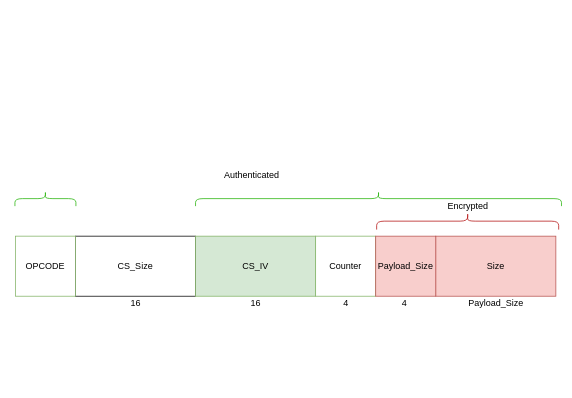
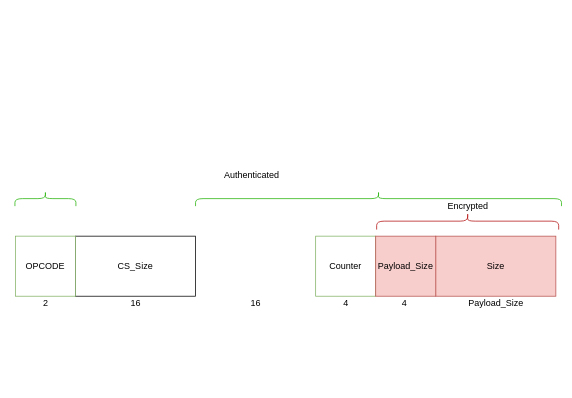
(255, 266) -> none
none -> (45, 303)
